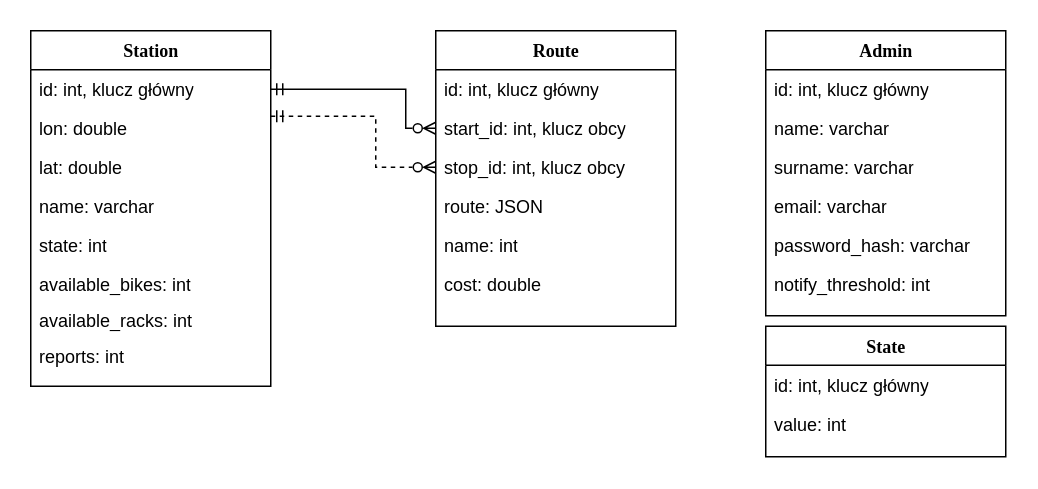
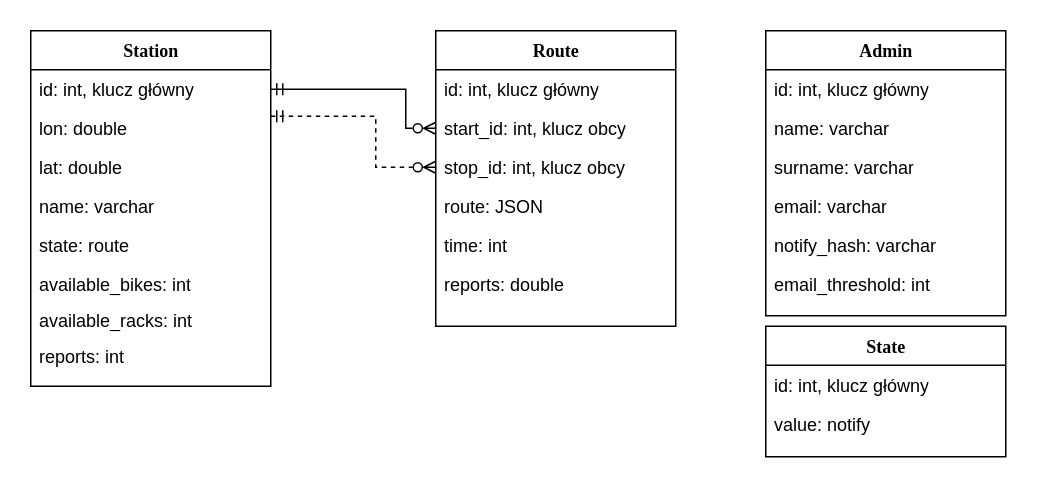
(83, 247) -> (96, 247)
(483, 247) -> (481, 247)
(881, 247) -> (869, 247)
(498, 286) -> (513, 286)
(869, 286) -> (862, 286)
(816, 426) -> (831, 426)
